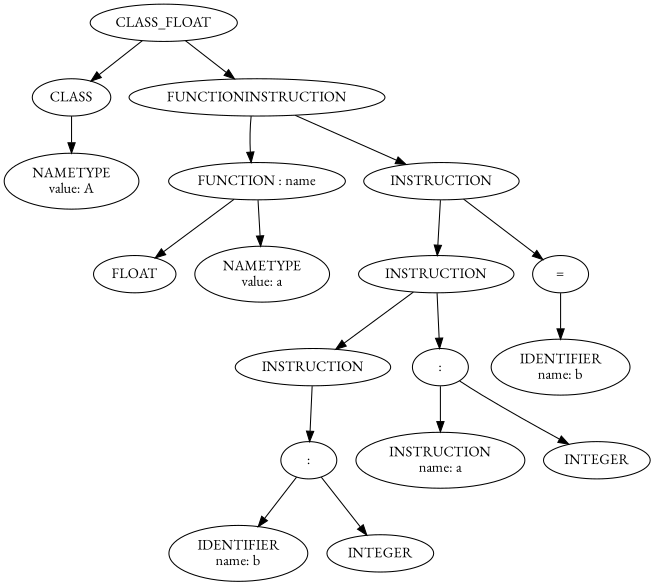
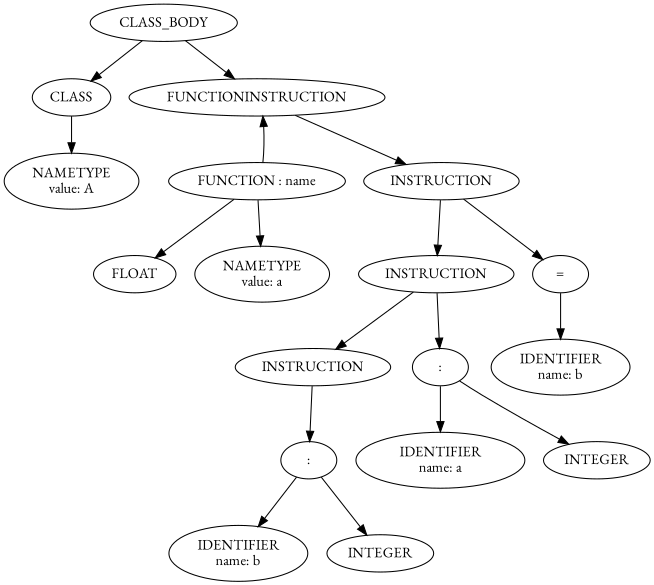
(164, 23) -> (164, 23)
(250, 134) -> (264, 145)
(440, 460) -> (440, 460)
